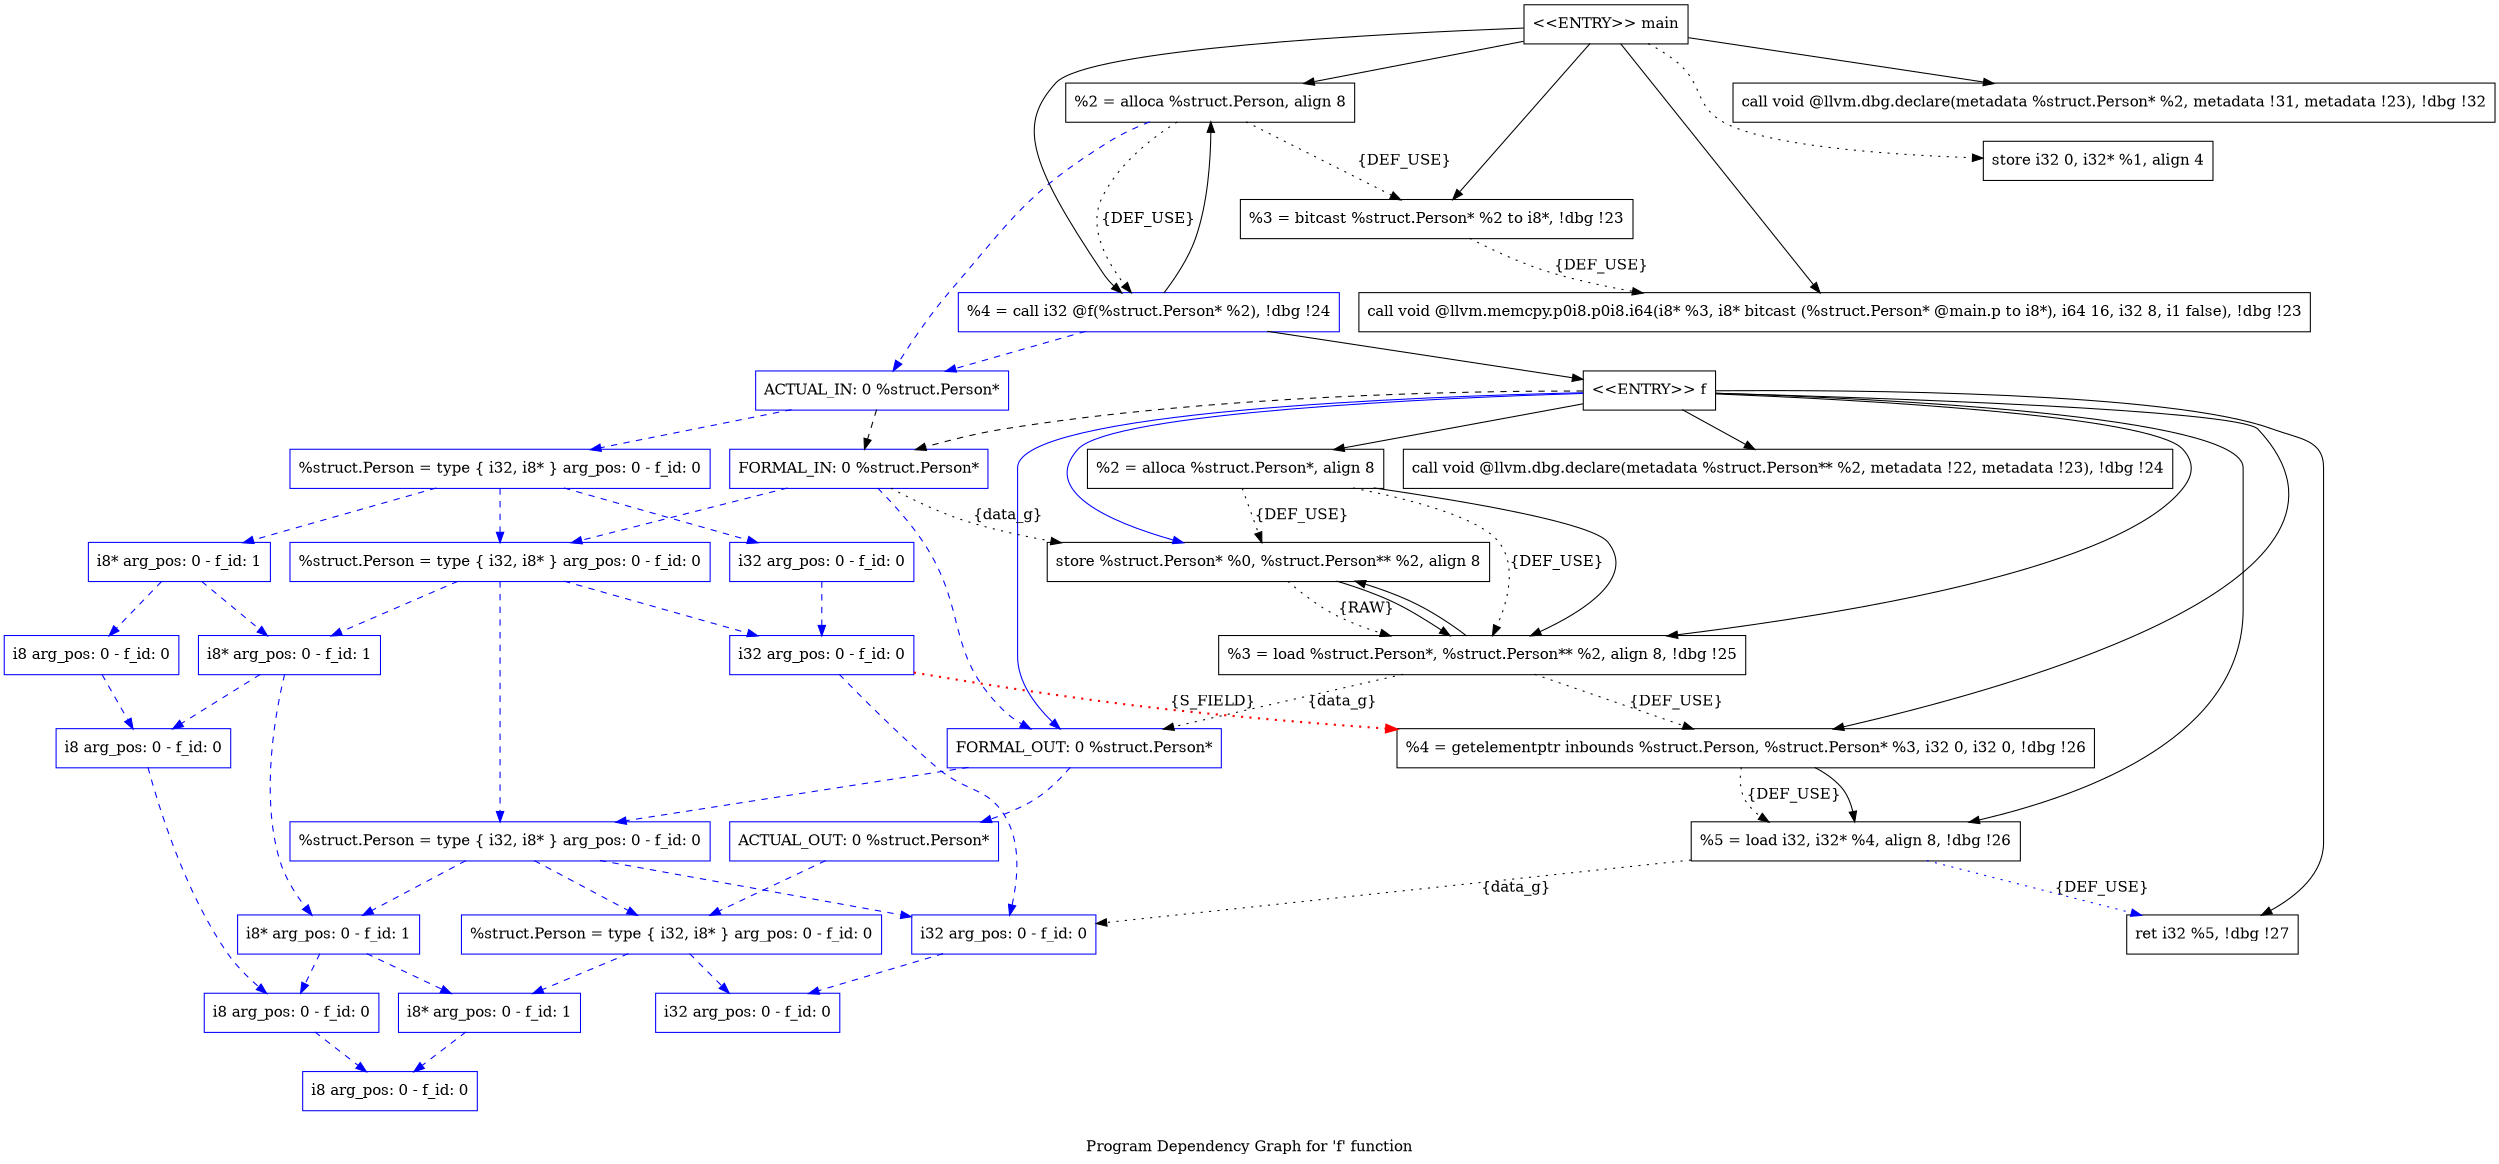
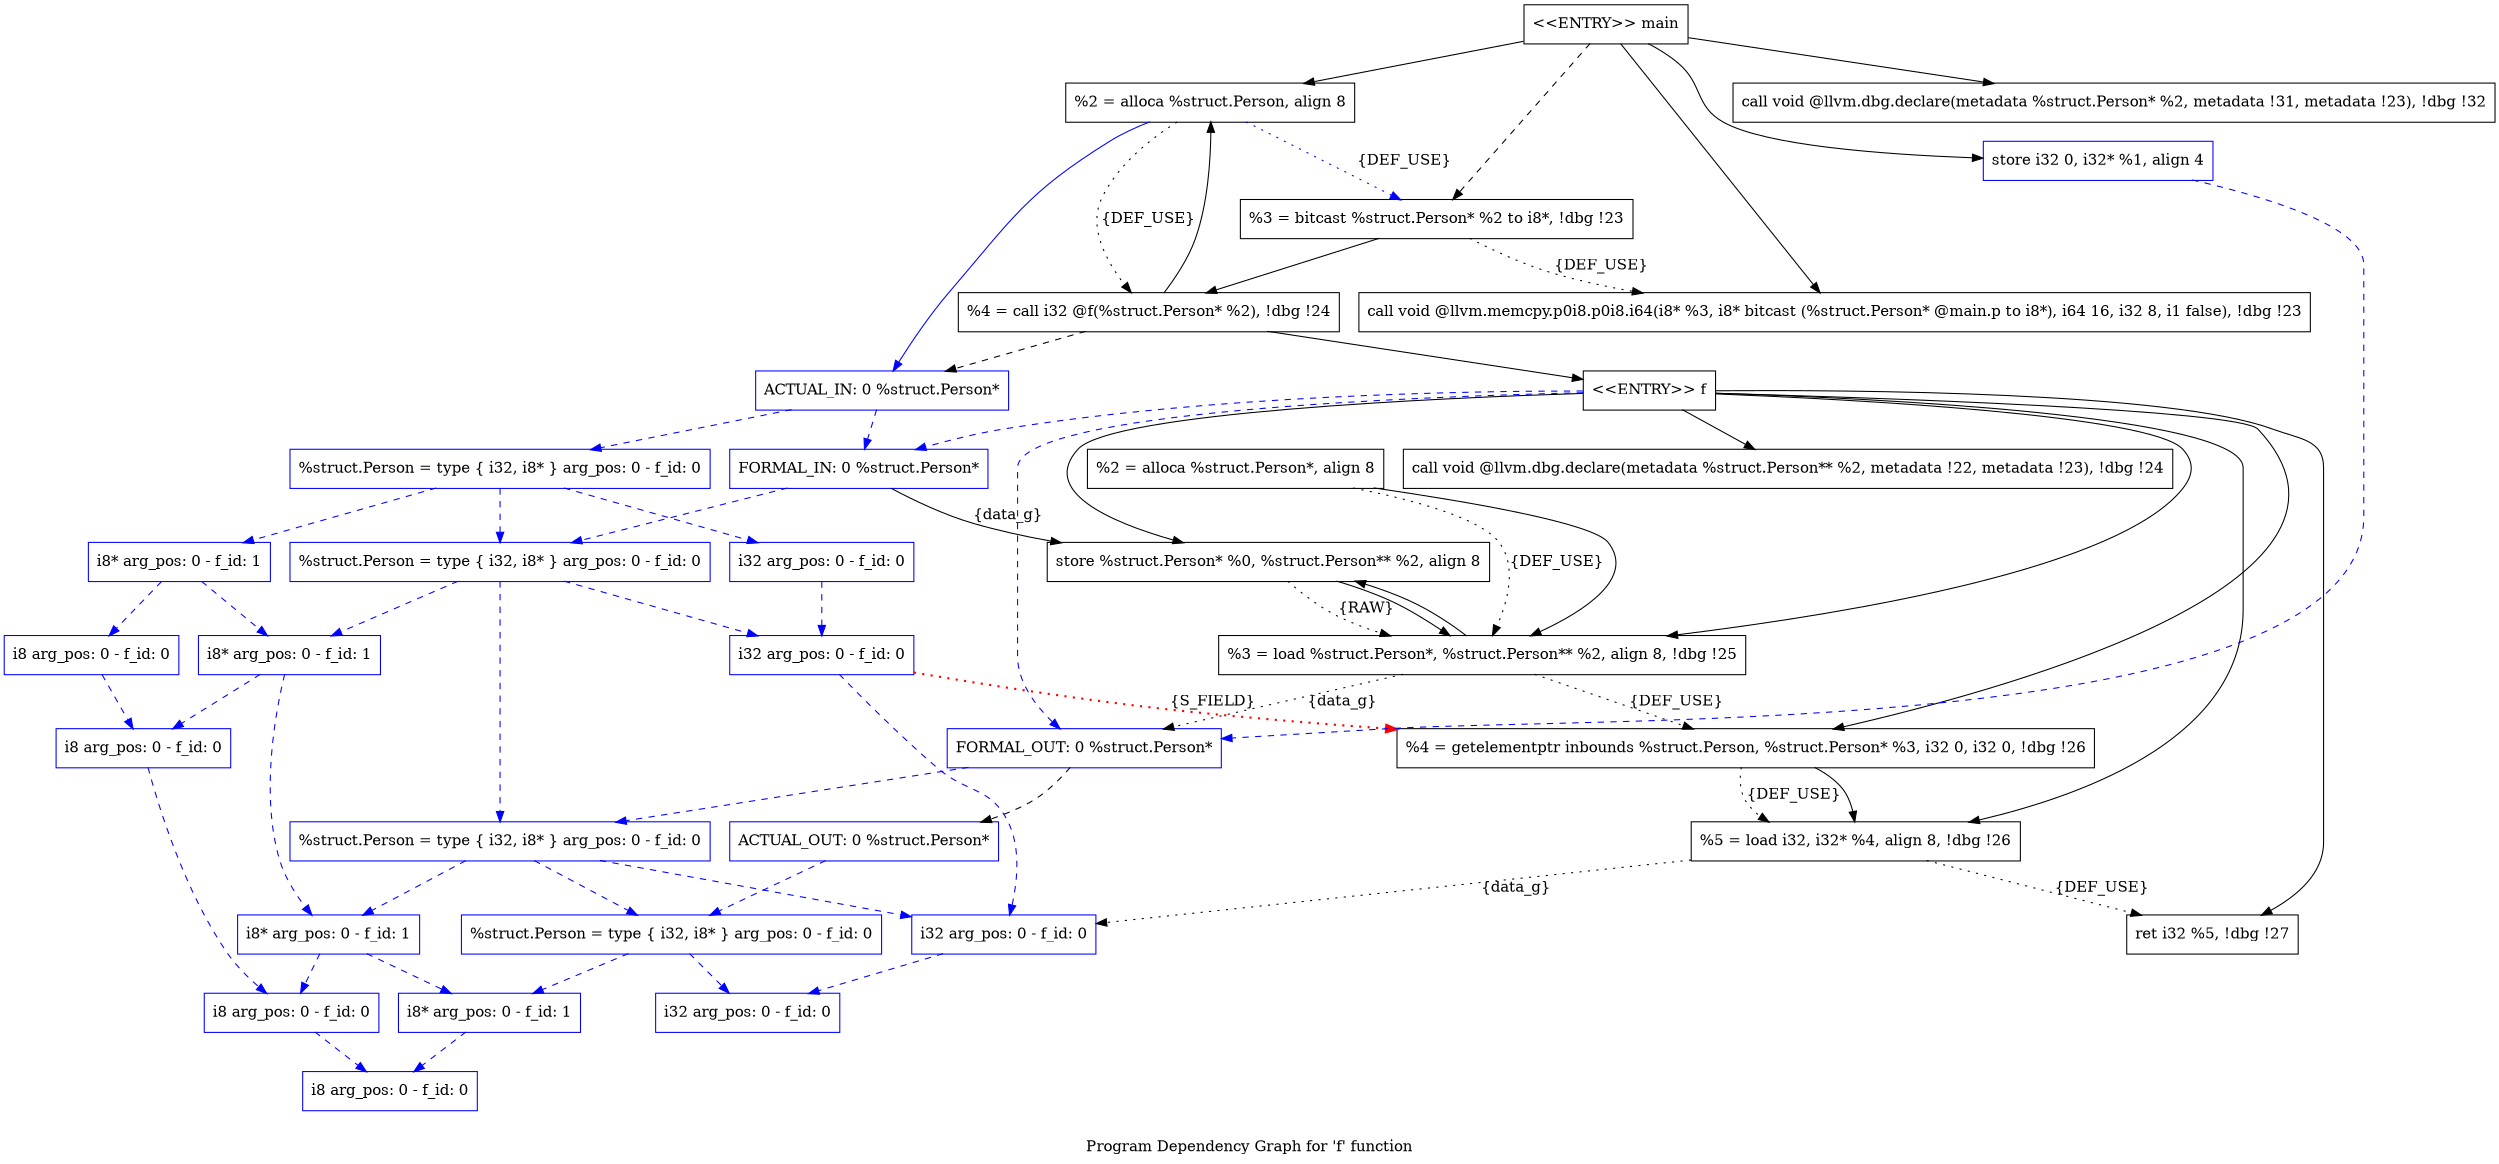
(1173, 53) -> (1298, 264)
(1525, 117) -> (1525, 117)
(1791, 142) -> (1791, 142)
(1319, 158) -> (1319, 158)
(2098, 161) -> (2098, 161)
(1008, 224) -> (1008, 224)
(1149, 312) -> (1149, 312)
(1021, 350) -> (1021, 350)
(1253, 402) -> (1253, 402)
(872, 424) -> (872, 424)
(1464, 426) -> none
(1100, 430) -> (1100, 430)
(1117, 433) -> (1117, 433)
(1250, 510) -> none
(968, 522) -> (968, 522)
(952, 606) -> (2056, 686)
(1035, 799) -> (1035, 799)
(2029, 887) -> (2029, 887)
